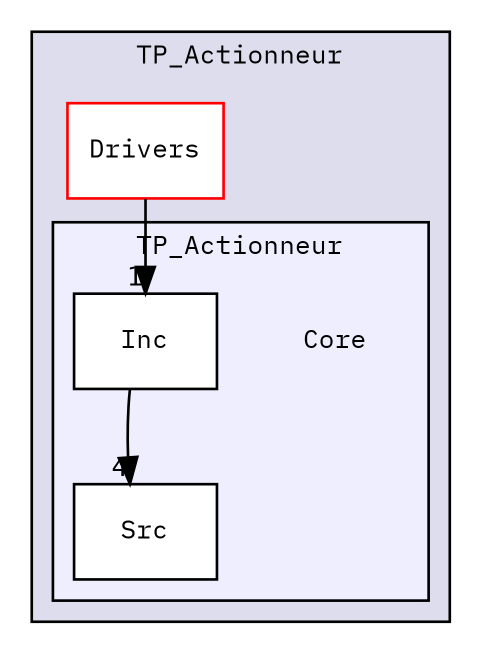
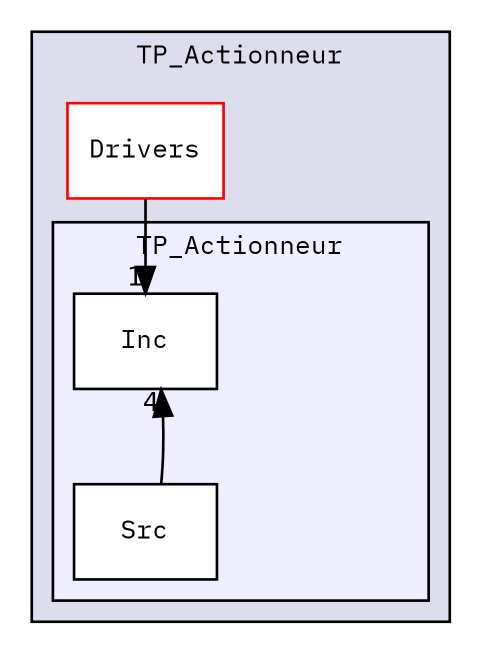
(336, 341) -> none
(128, 424) -> (163, 450)
